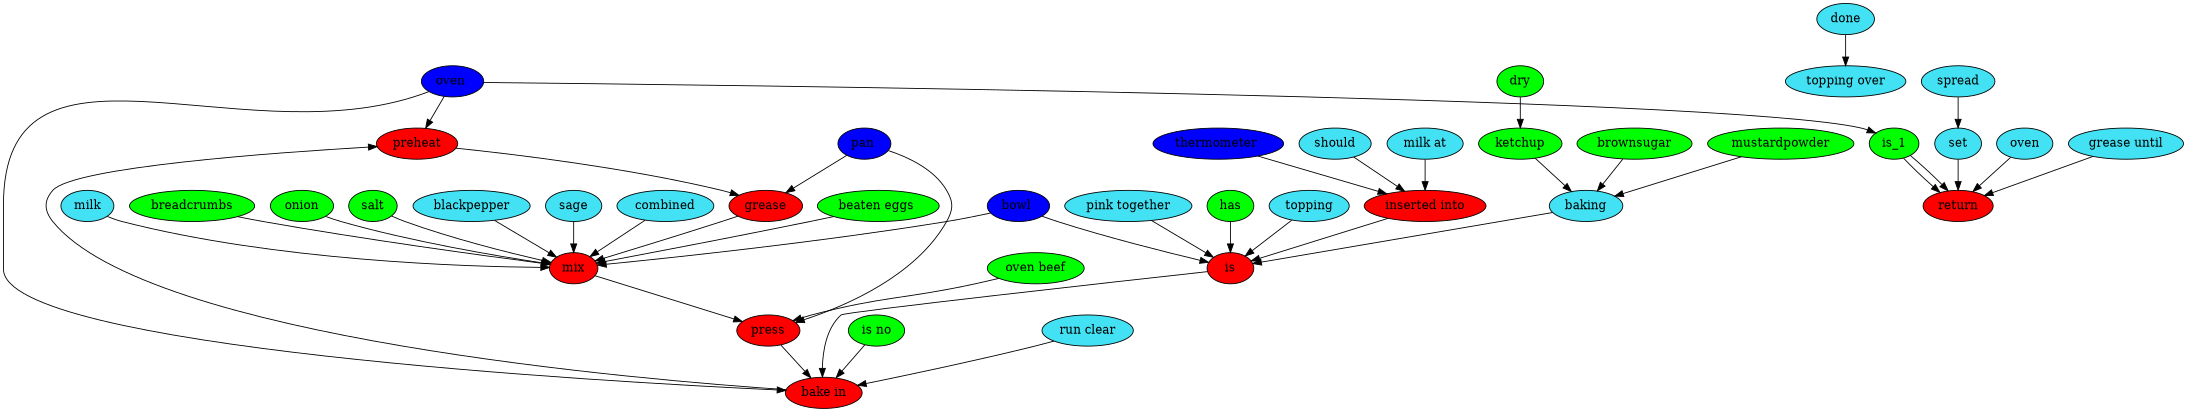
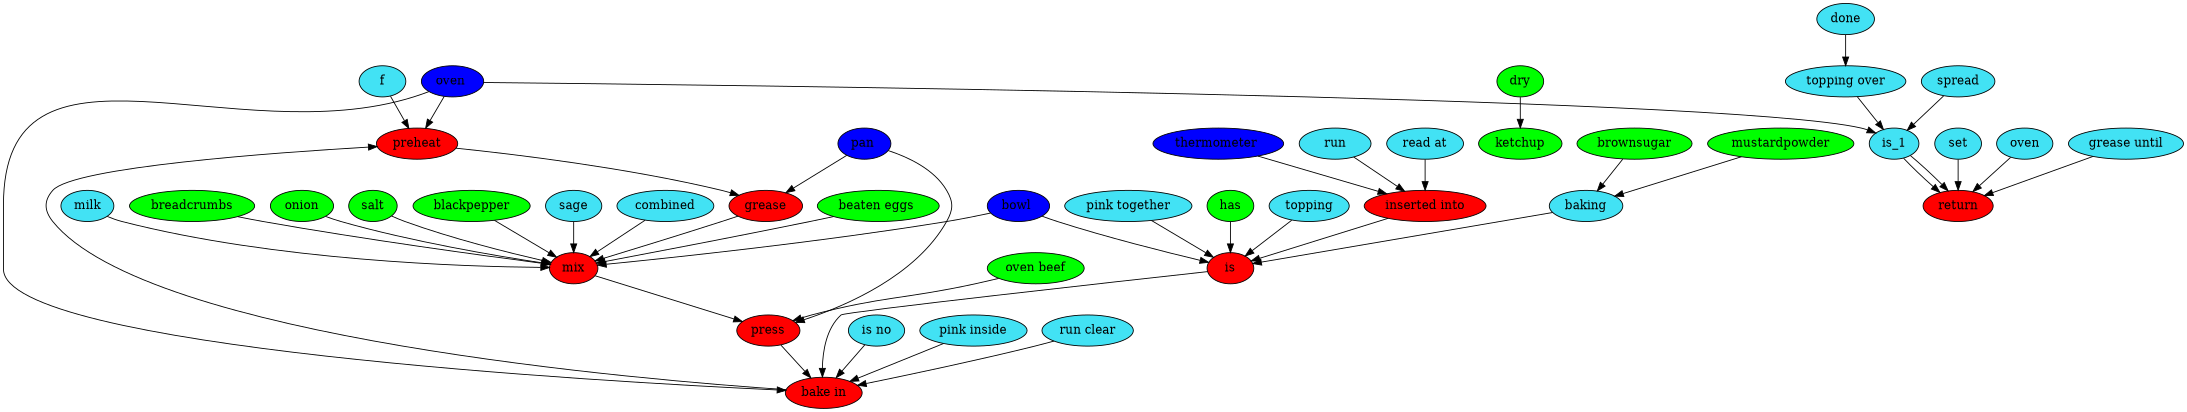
none -> (382, 81)
(1958, 108) -> (1929, 110)
none -> (1868, 110)
(1335, 144) -> (1335, 144)
(1425, 144) -> (1425, 144)
(1894, 144) -> (1894, 144)
(1550, 172) -> none
(472, 206) -> (472, 206)
(877, 331) -> (877, 331)
none -> (973, 331)
